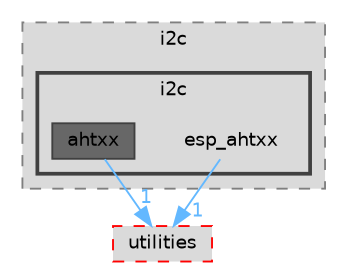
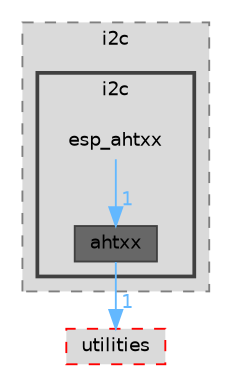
(202, 185) -> (116, 183)
